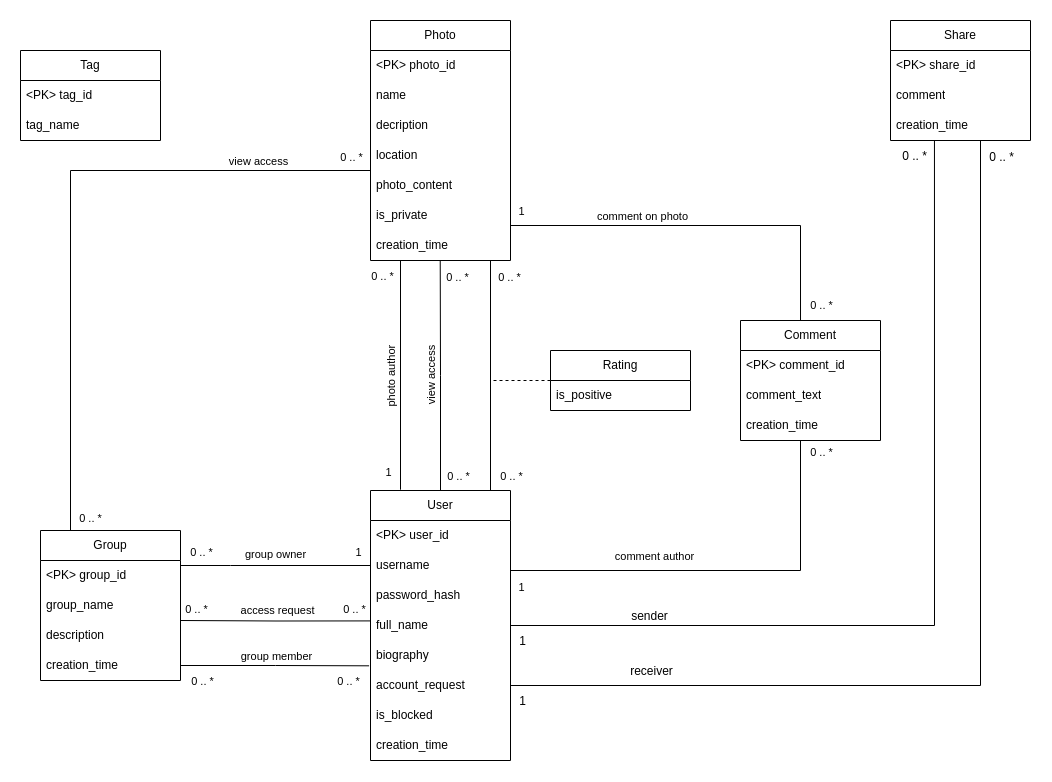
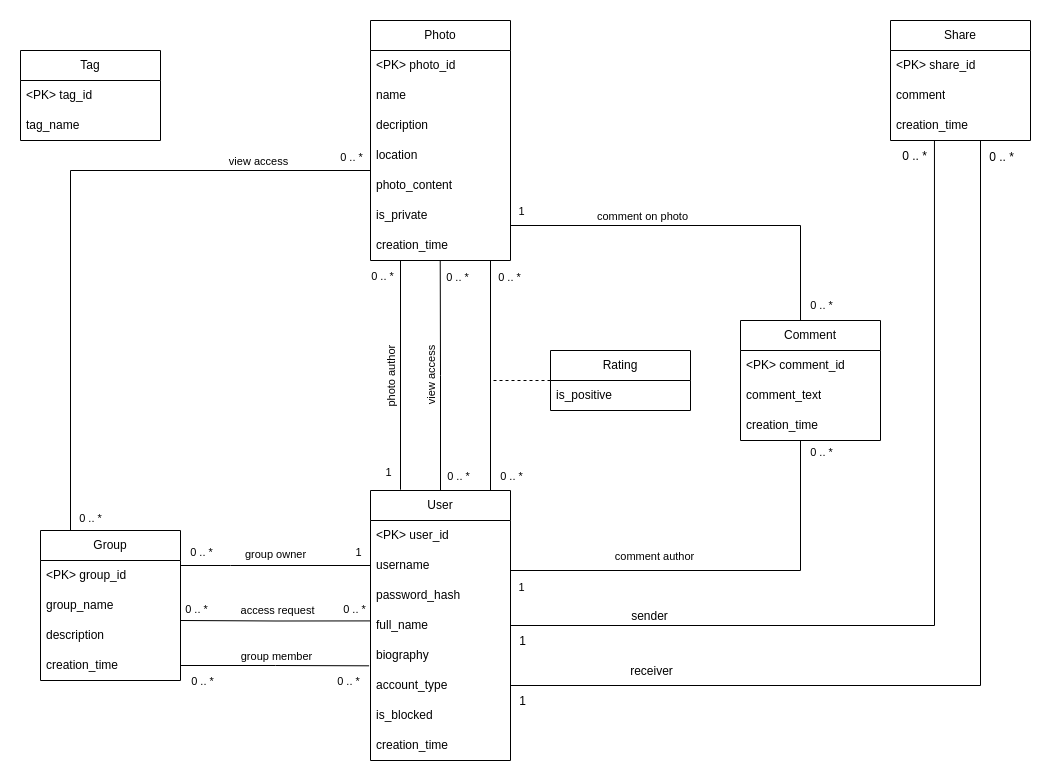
(427, 686) -> (417, 686)
